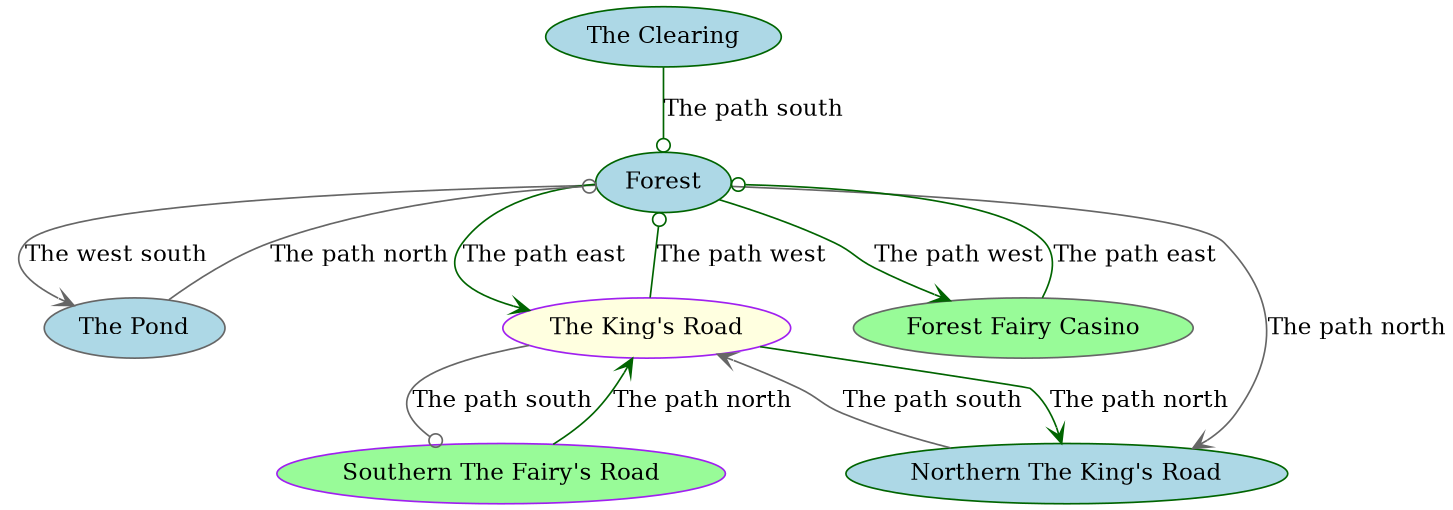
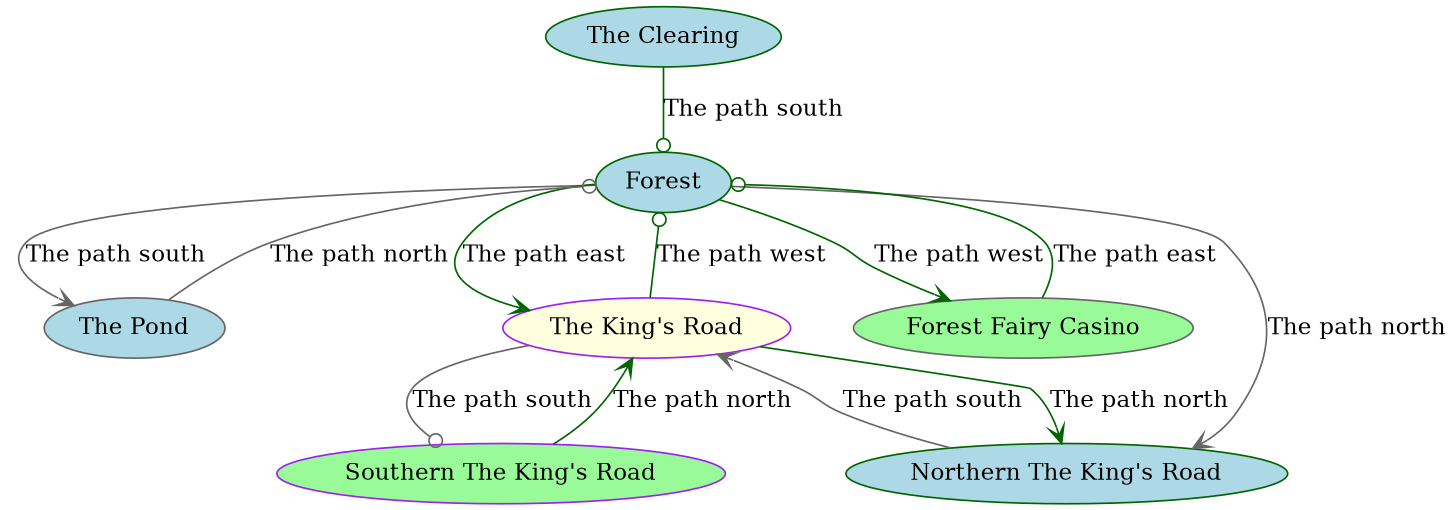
(116, 255) -> (116, 255)
(501, 474) -> (501, 474)
